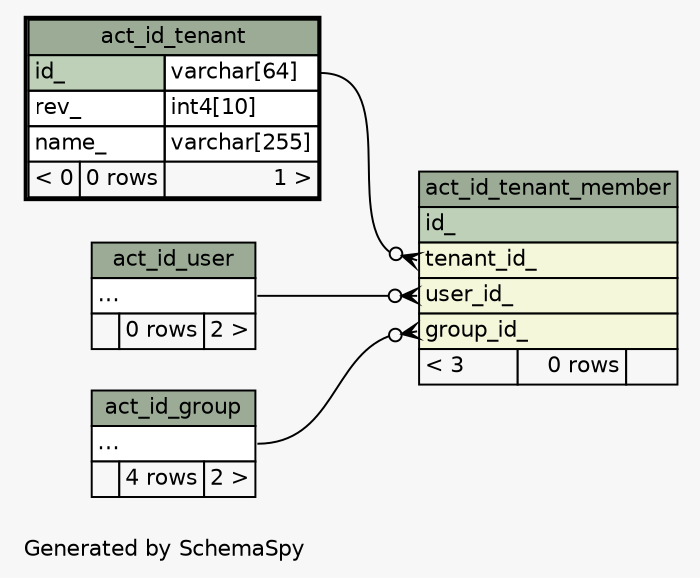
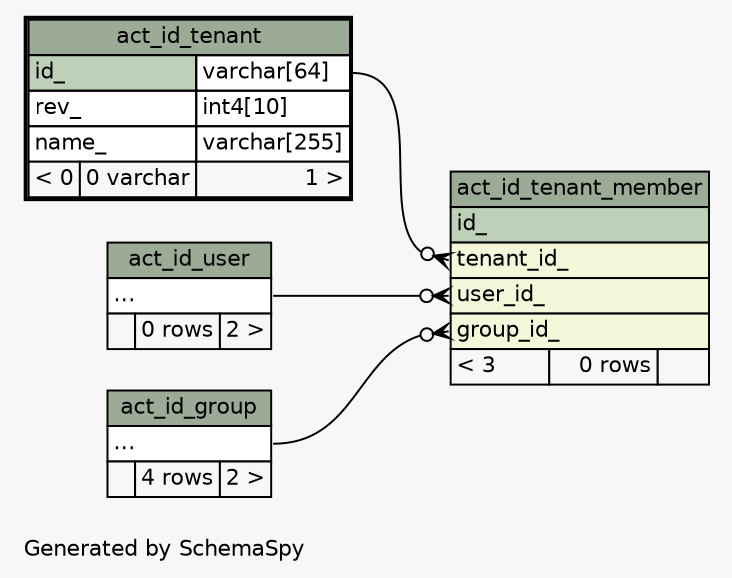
(122, 178) -> (138, 178)
